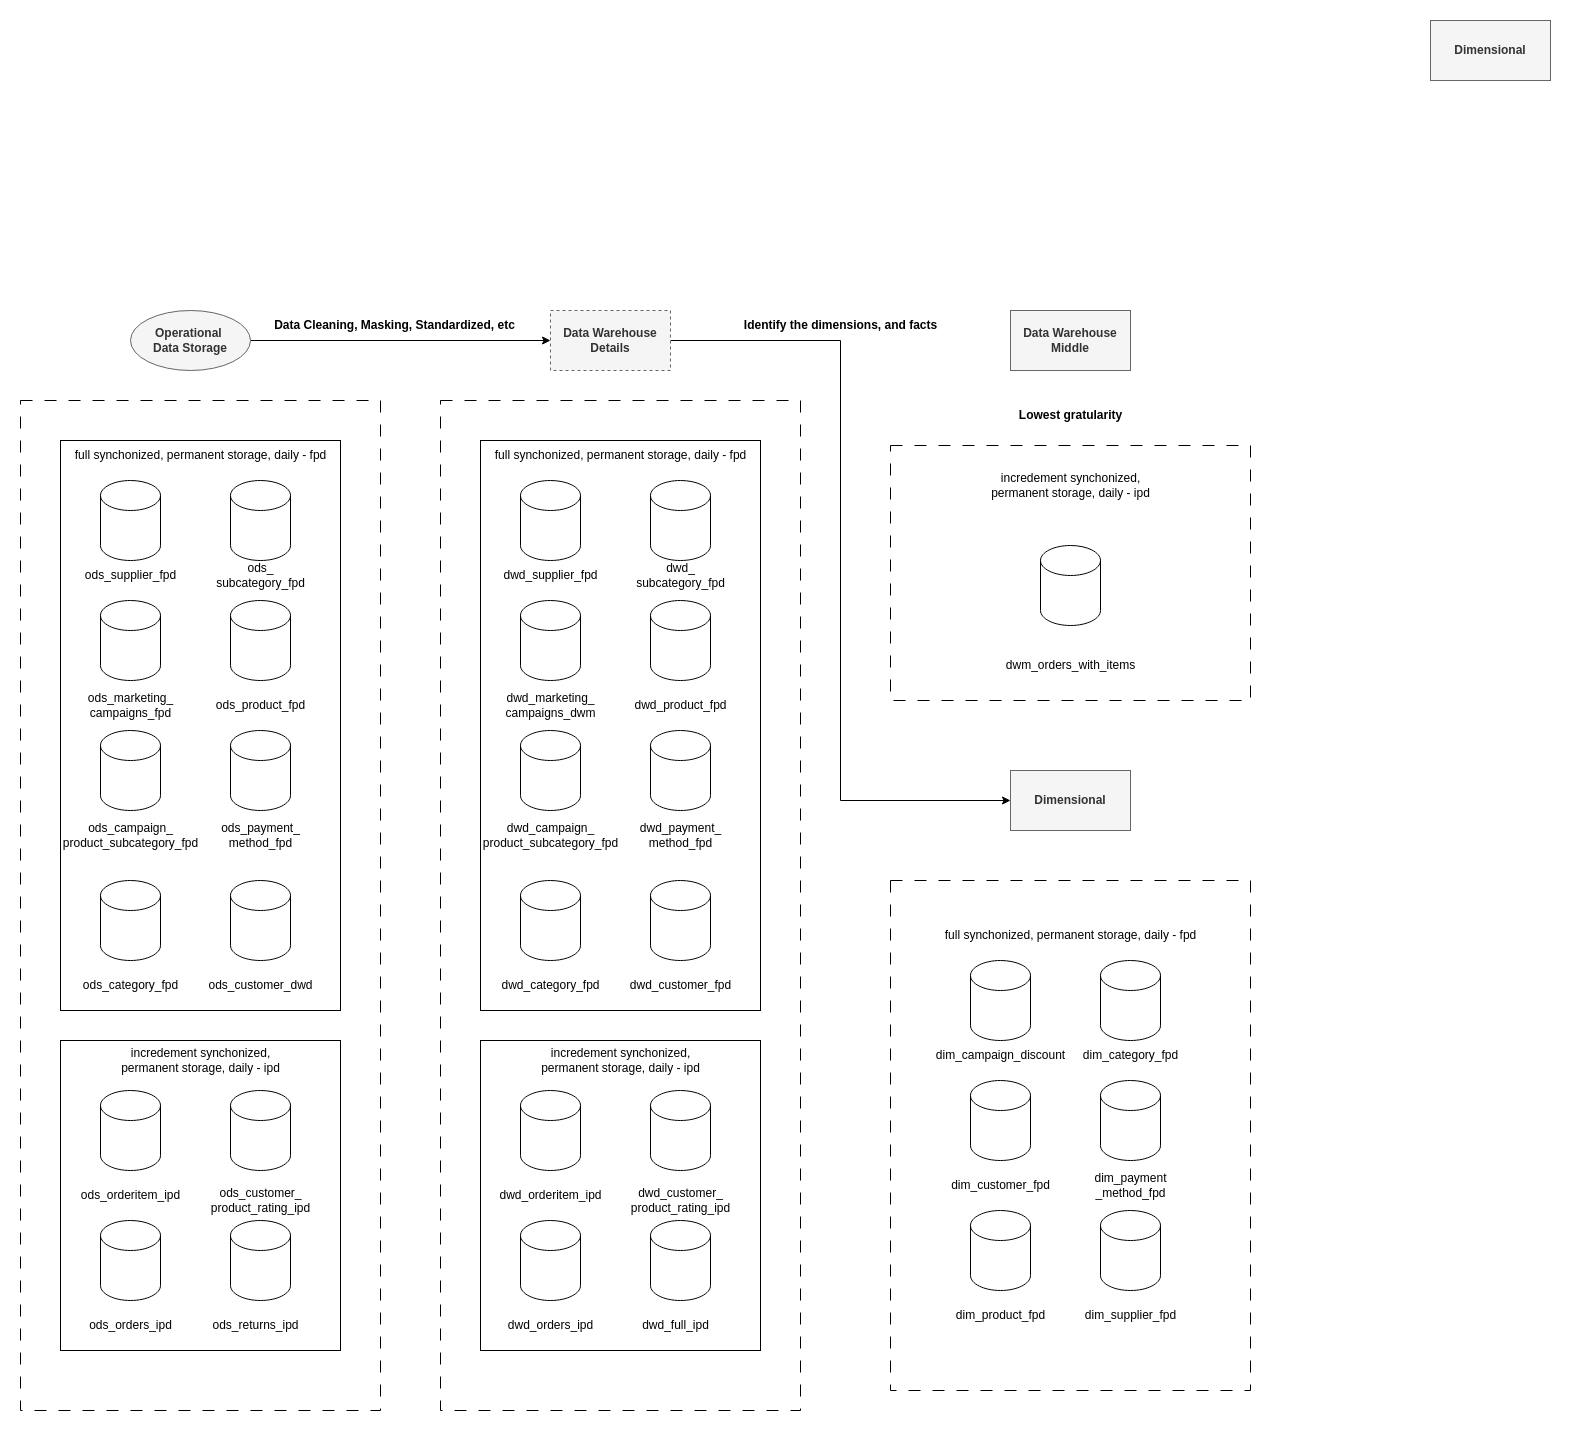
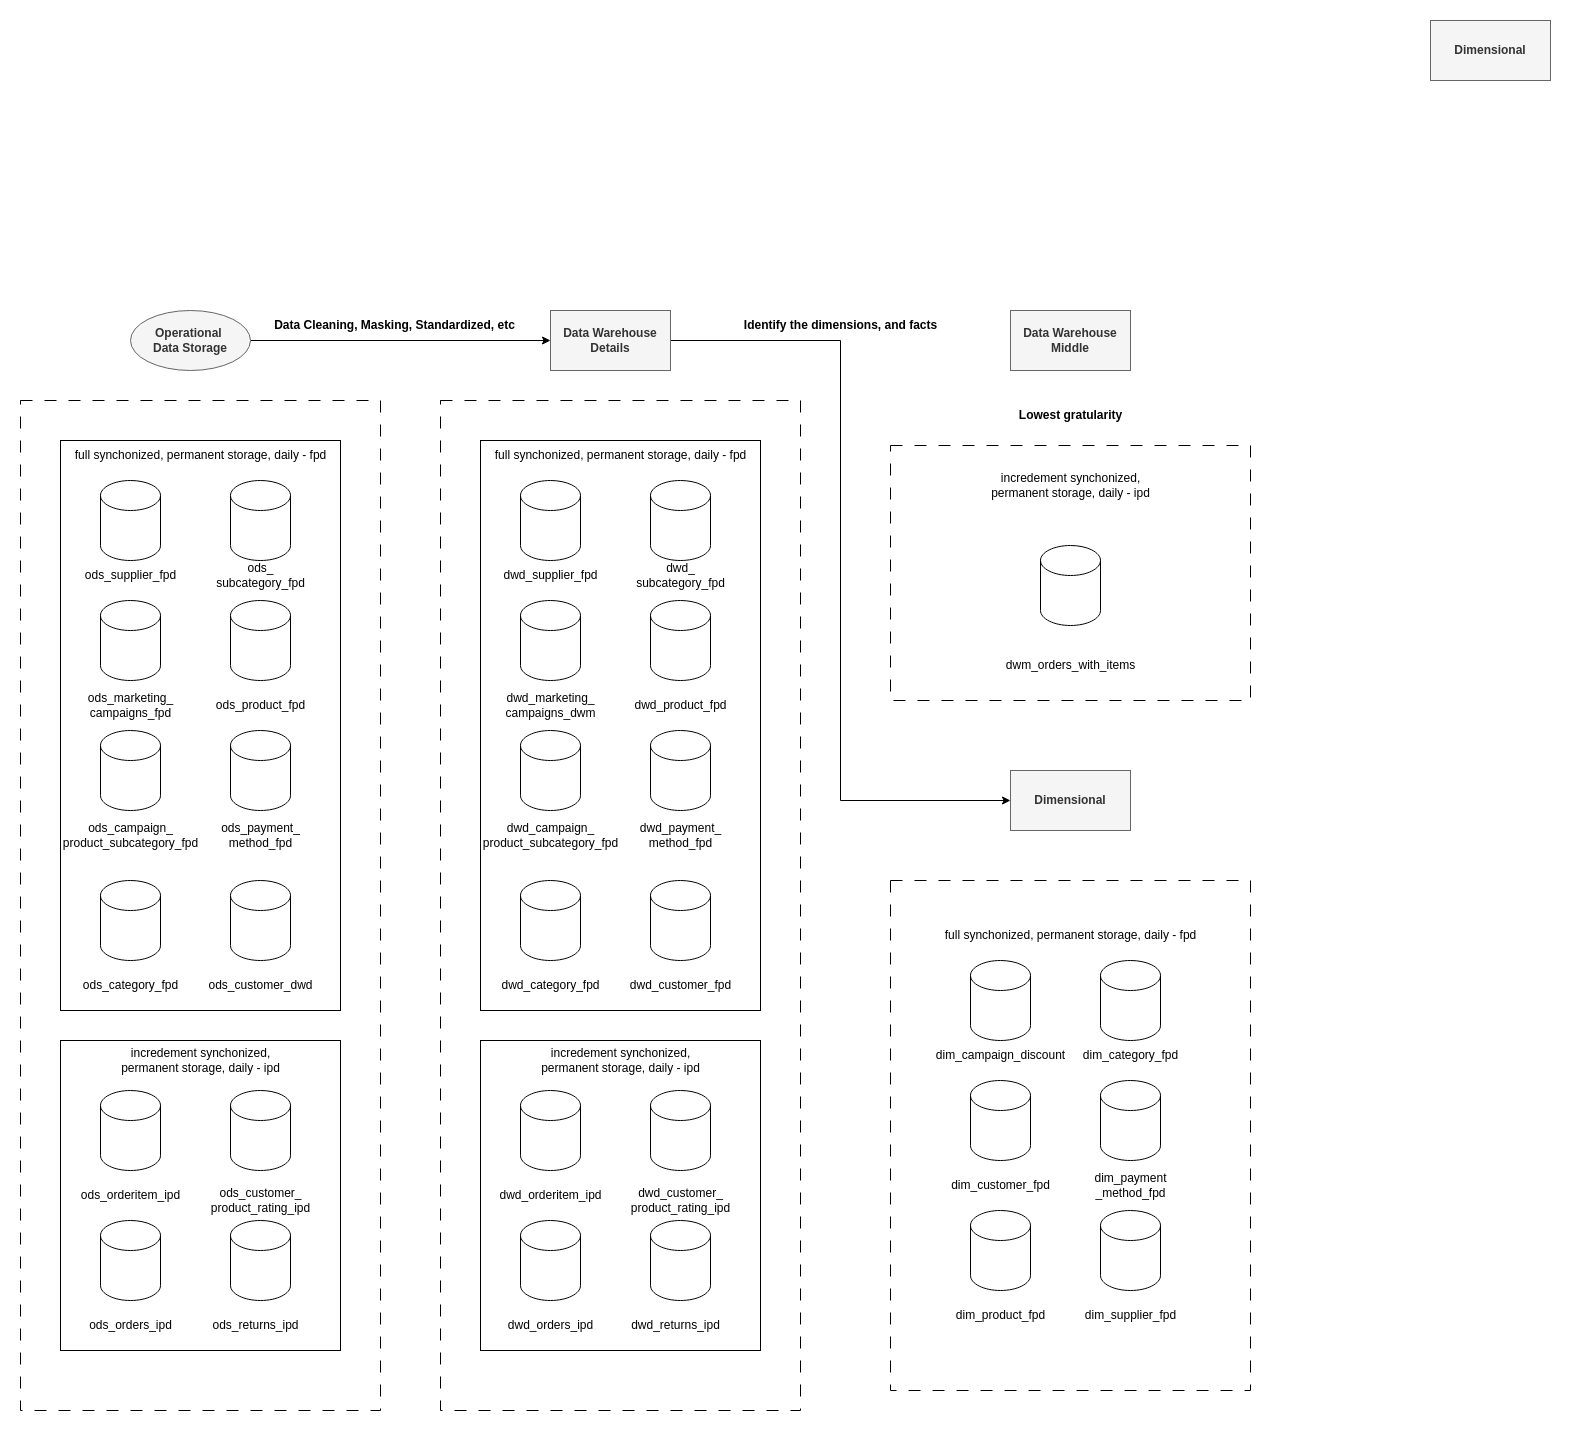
(611, 341) -> (611, 341)
(676, 1326) -> (676, 1326)
